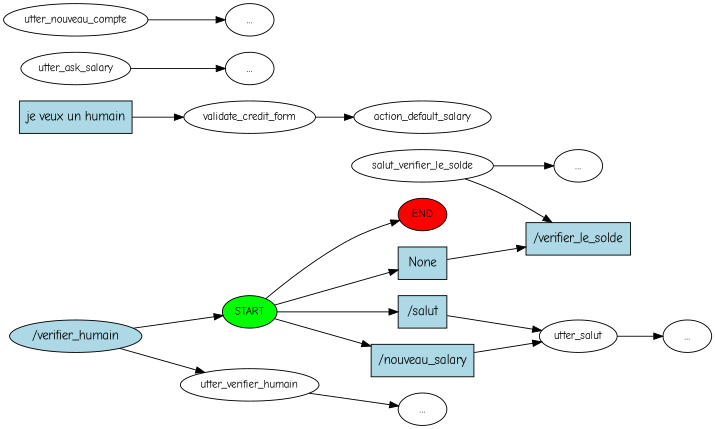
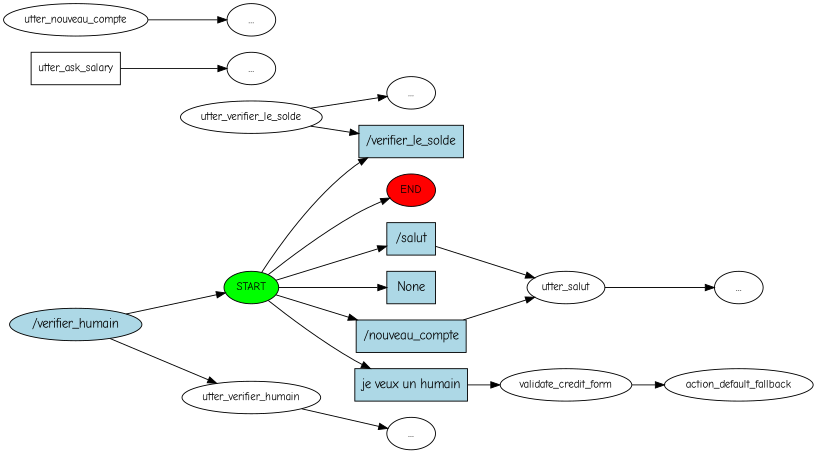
(76, 69) -> (76, 69)
(423, 117) -> (739, 385)
(423, 166) -> (251, 117)
(482, 254) -> (306, 213)
none -> (314, 334)
(423, 361) -> (411, 336)
